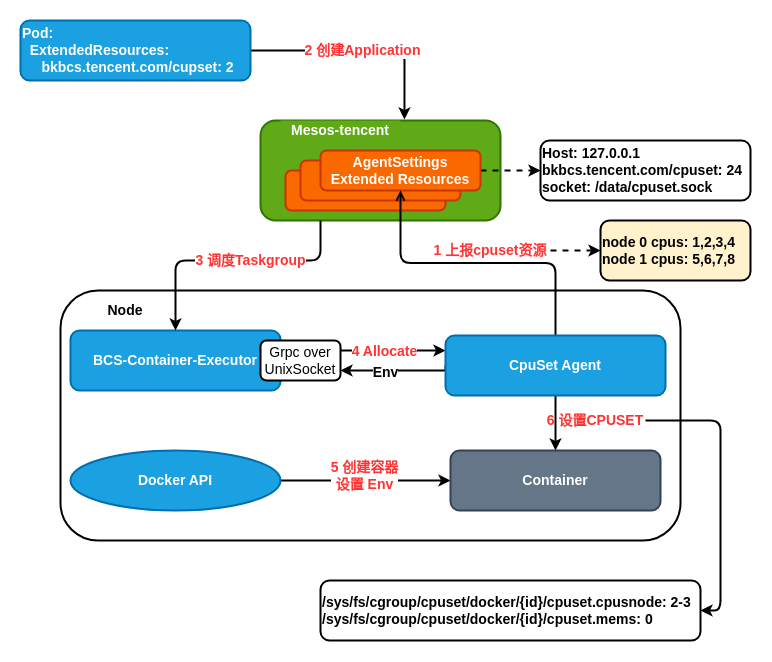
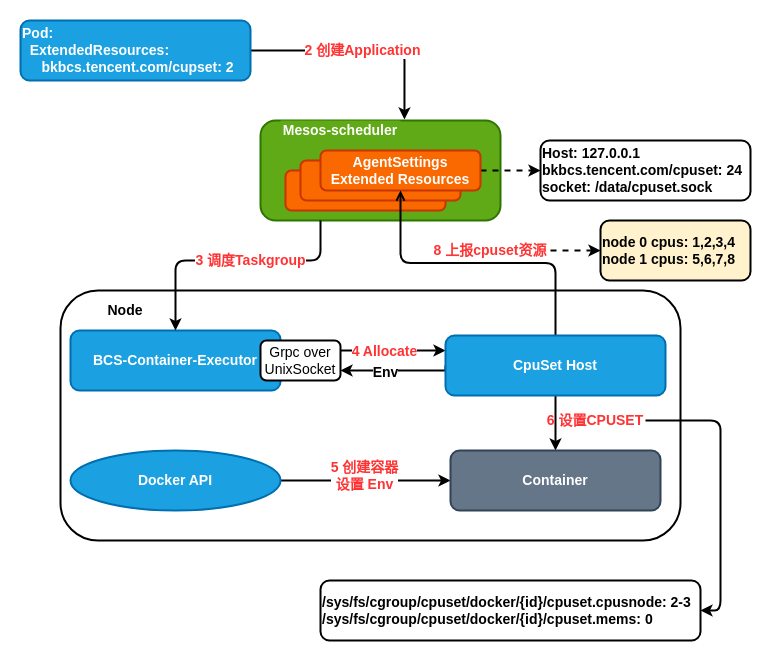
(341, 131) -> (341, 131)
(491, 251) -> (491, 251)
(556, 366) -> (556, 366)
